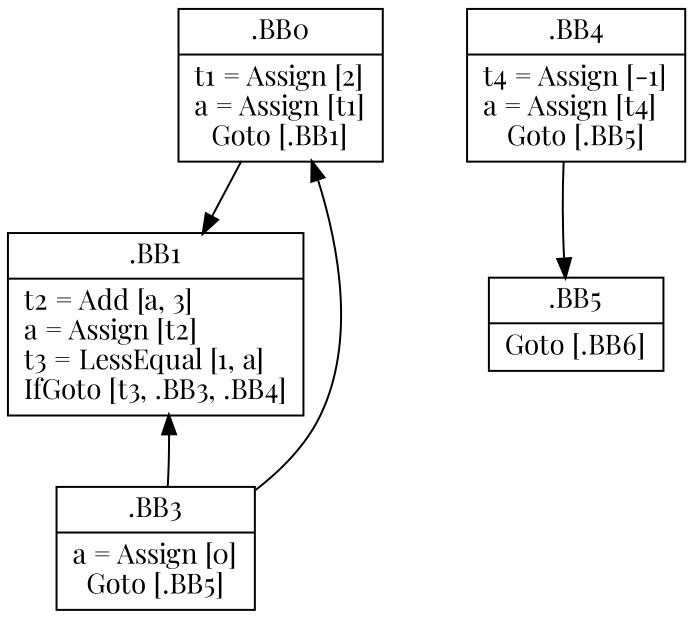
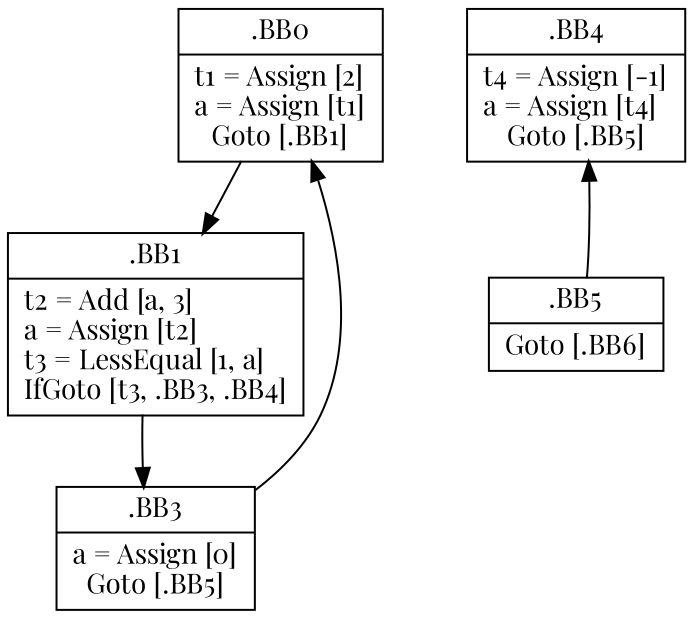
(563, 209) -> (589, 230)
(169, 461) -> (142, 441)
